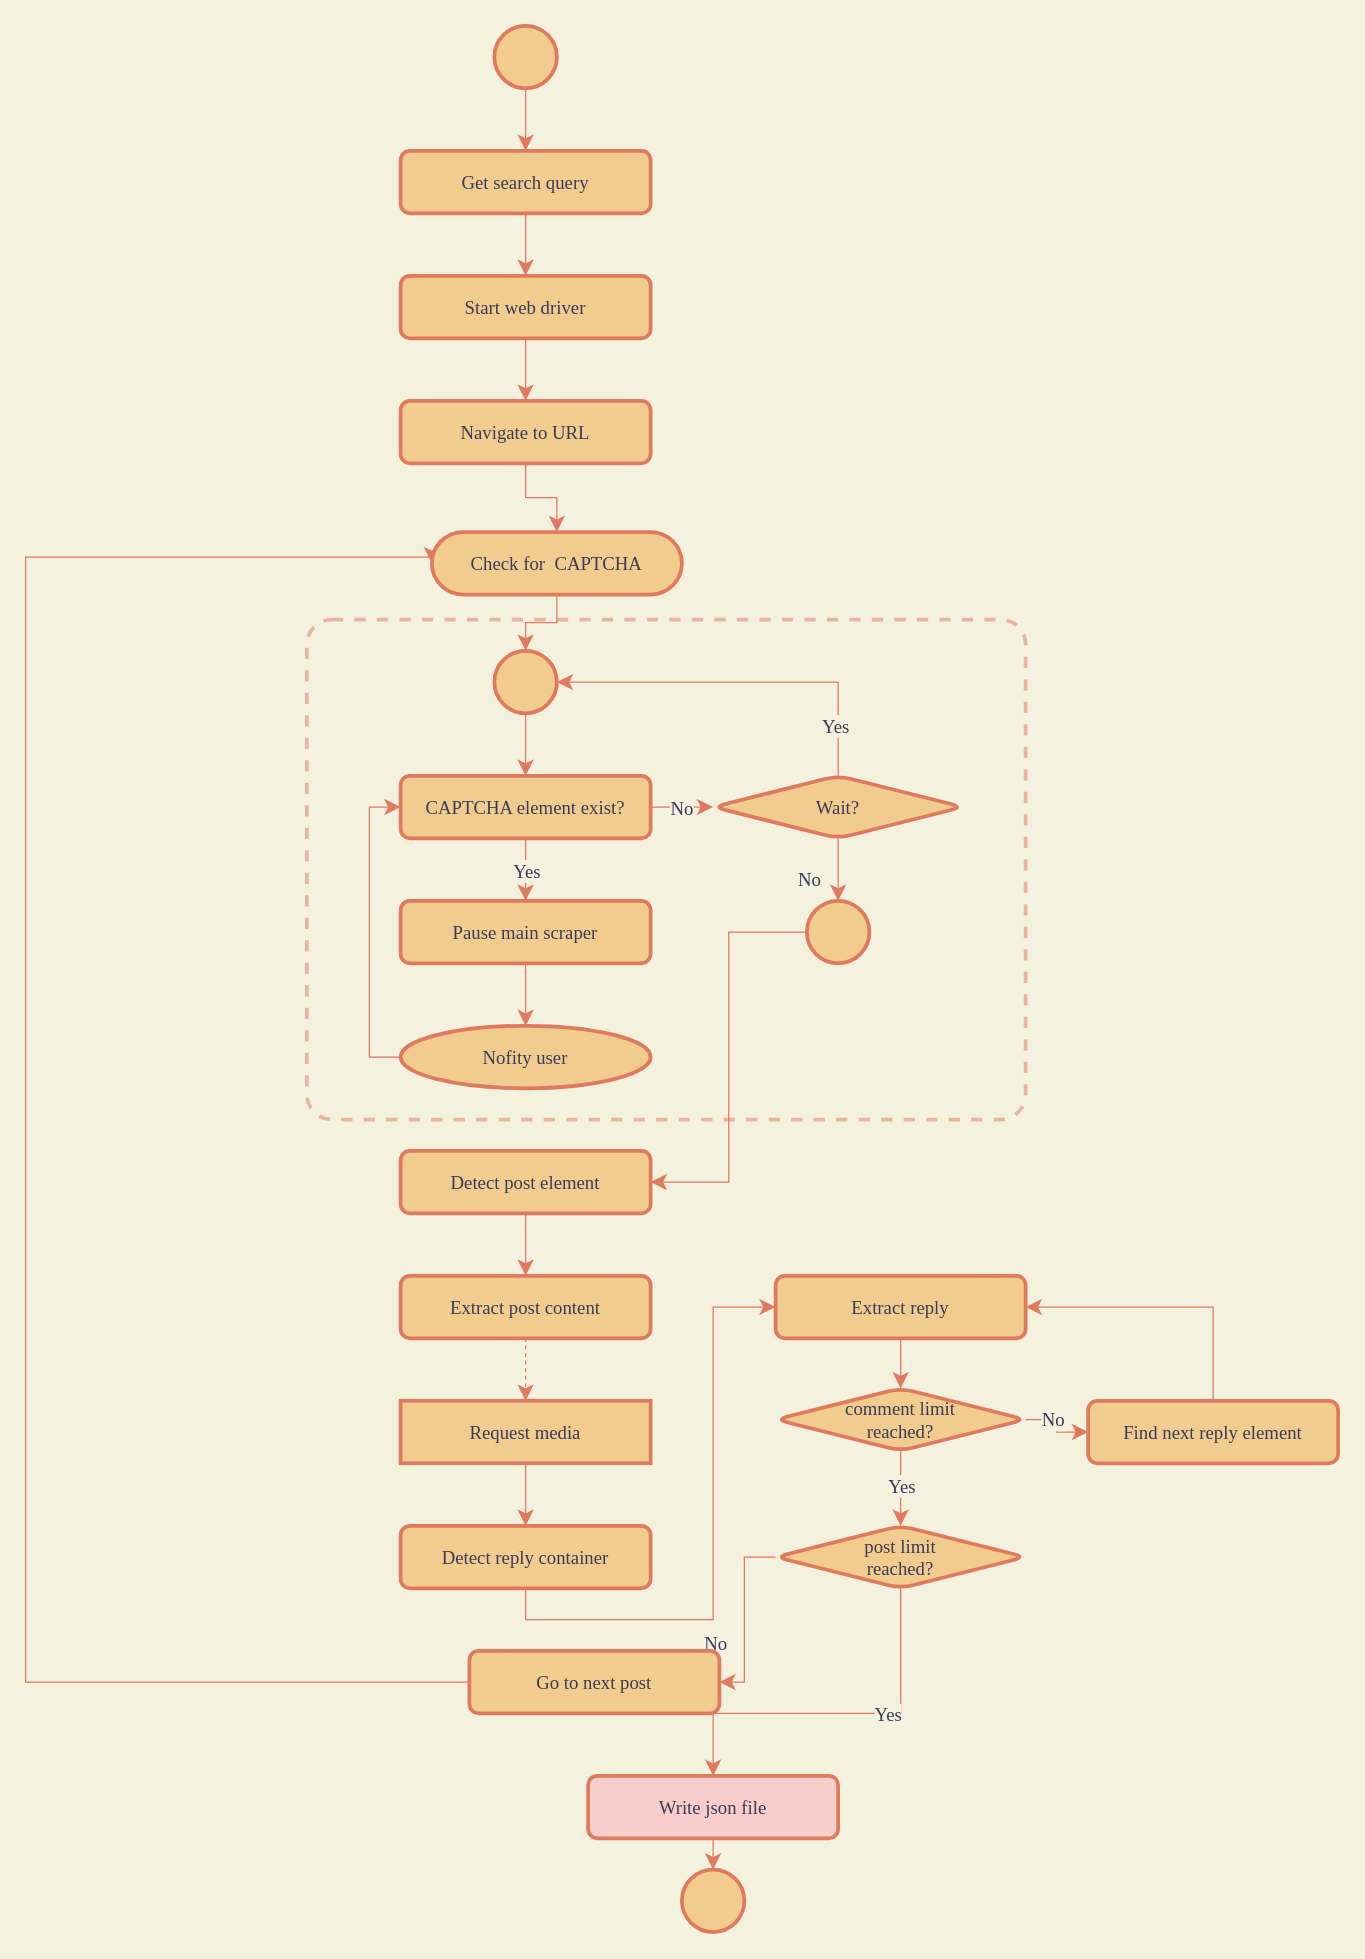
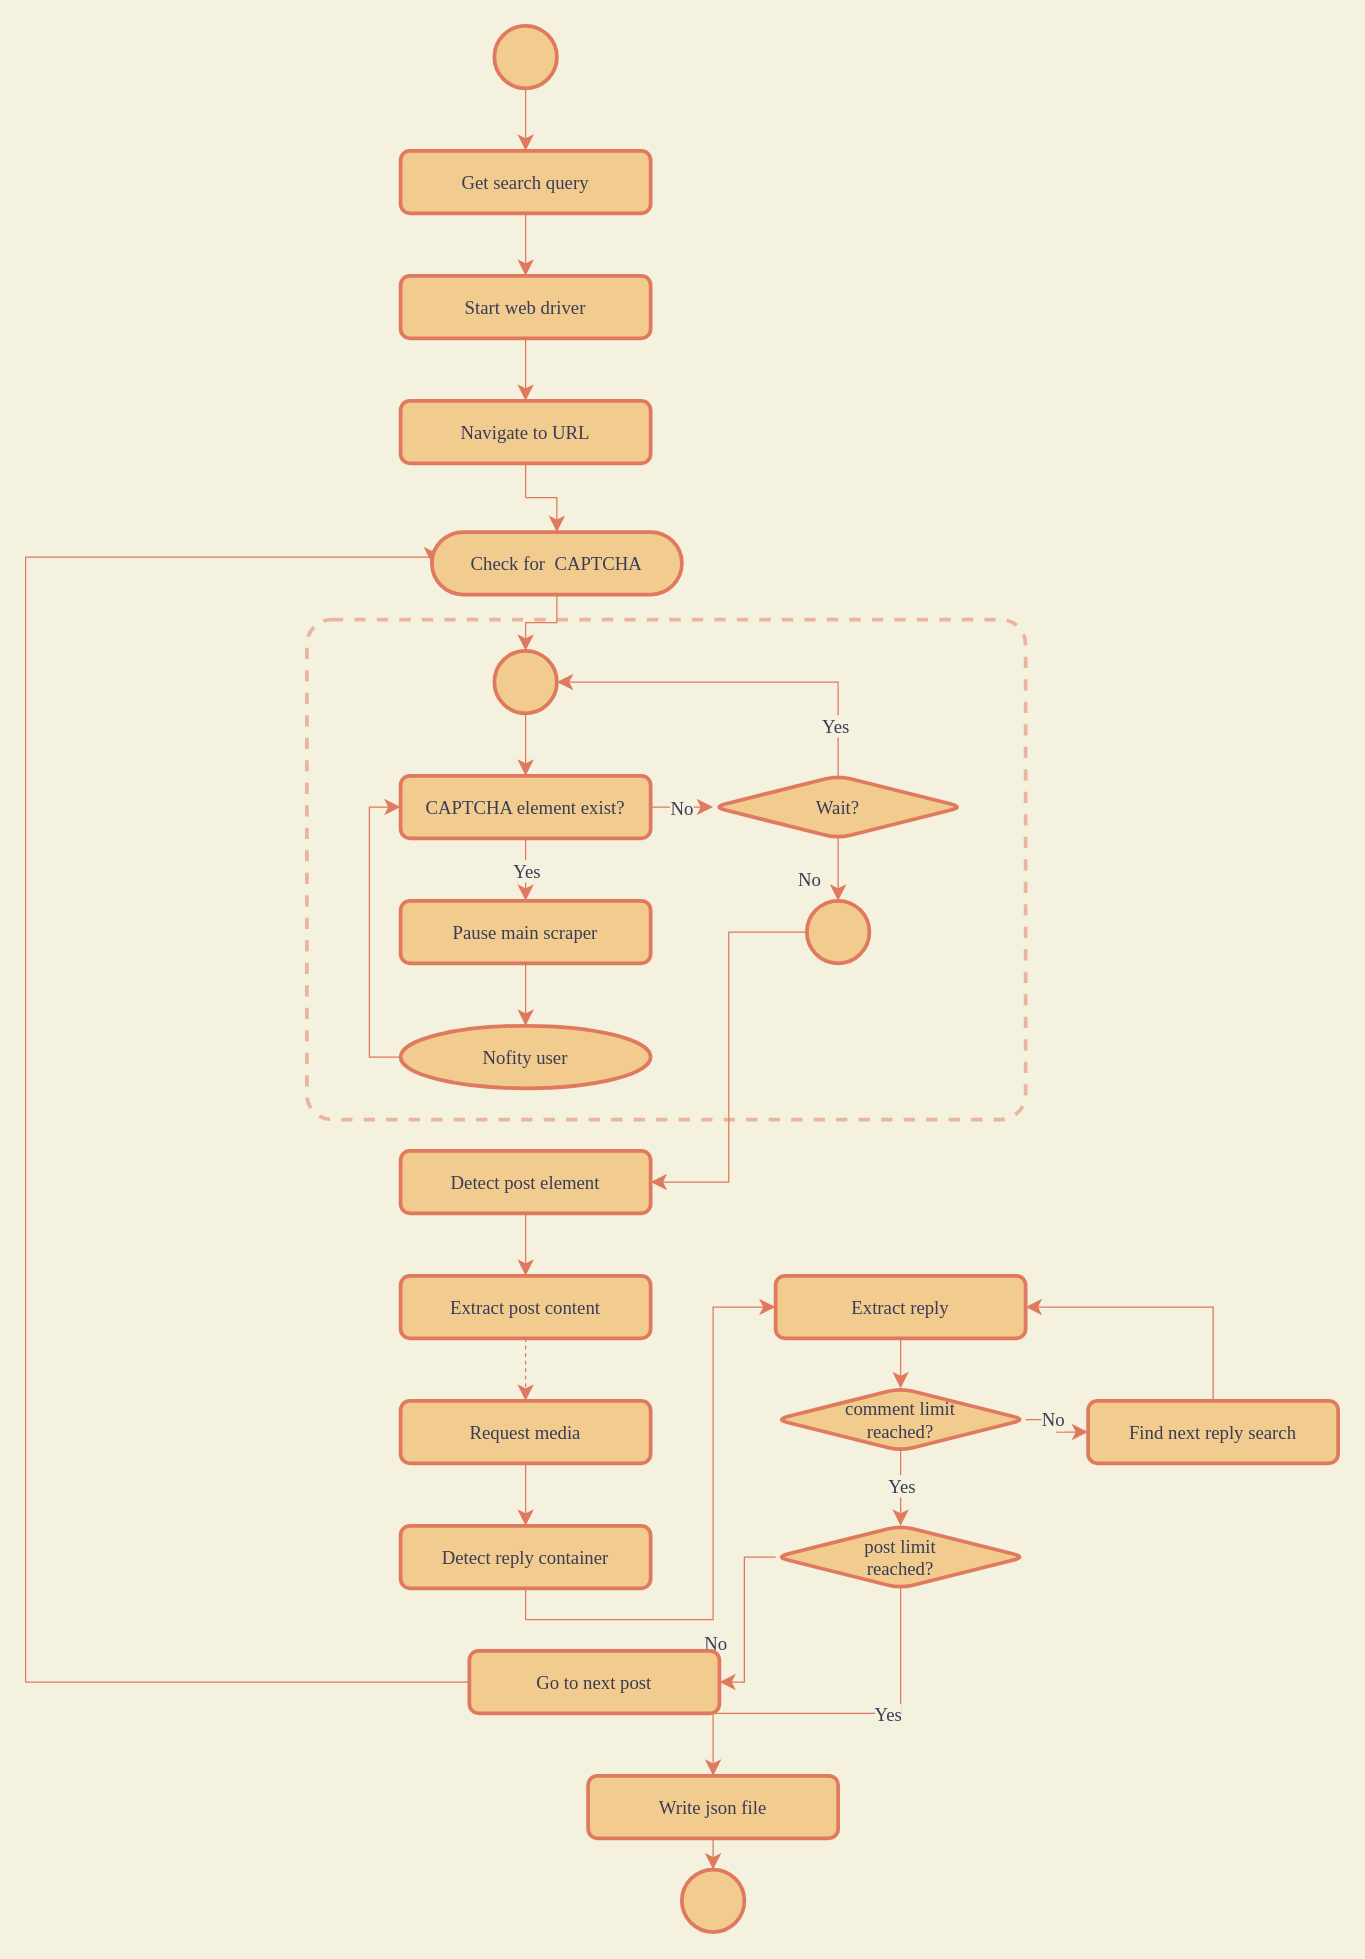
(526, 1432) -> (526, 1432)
(1213, 1432) -> (1213, 1432)
(713, 1807) -> (713, 1807)
